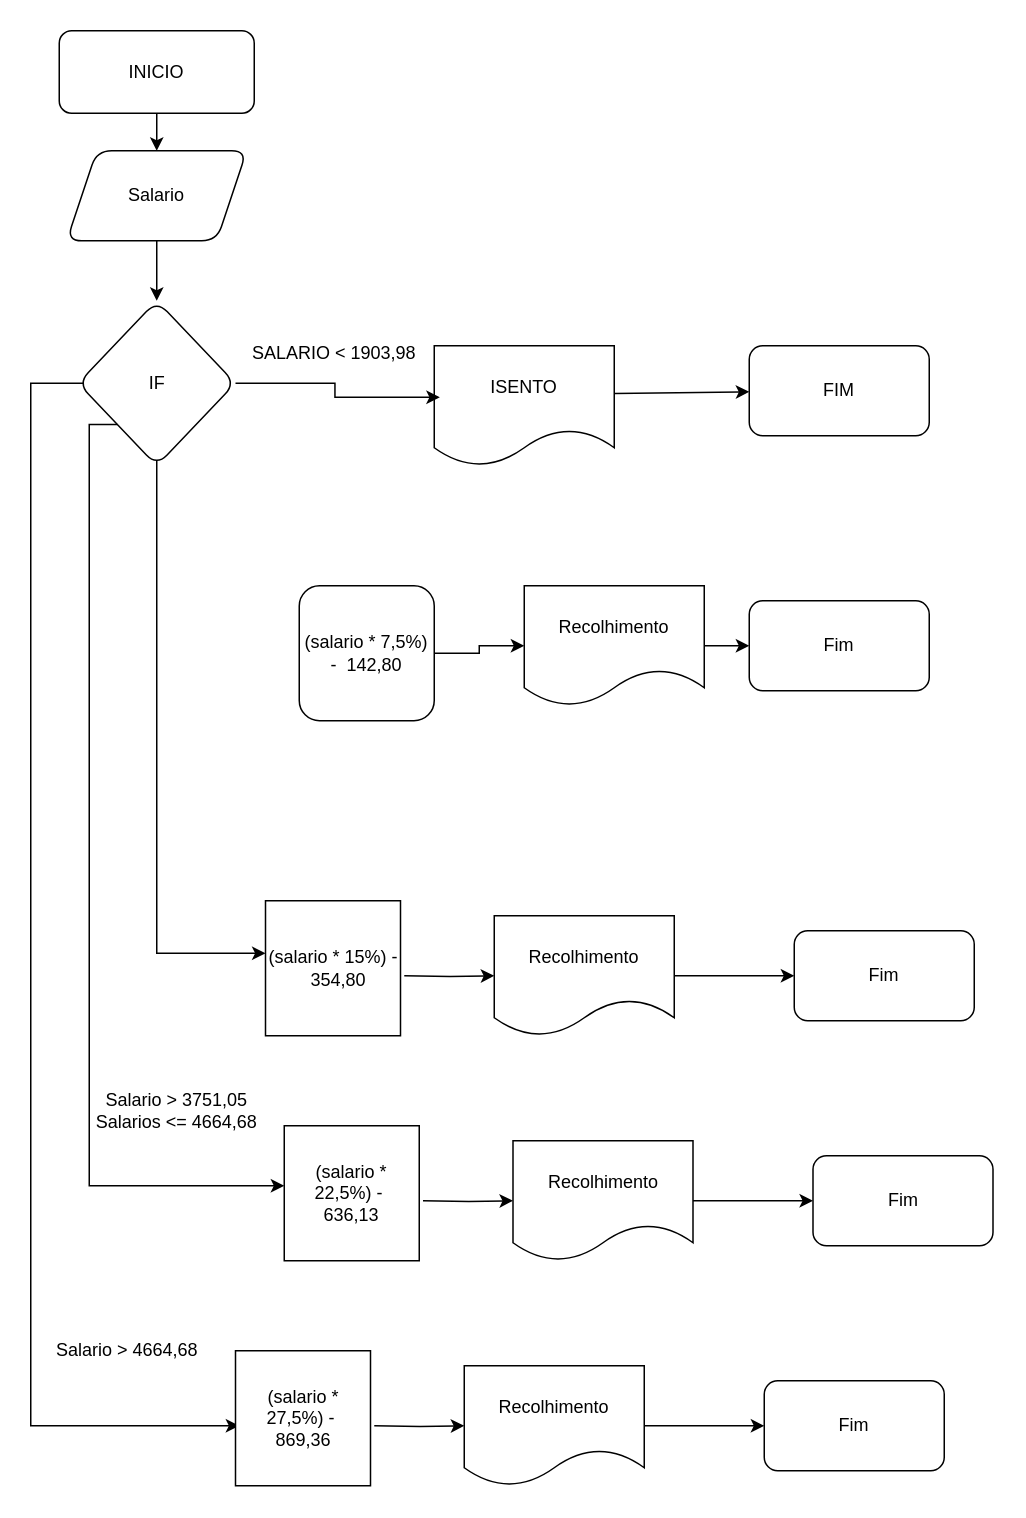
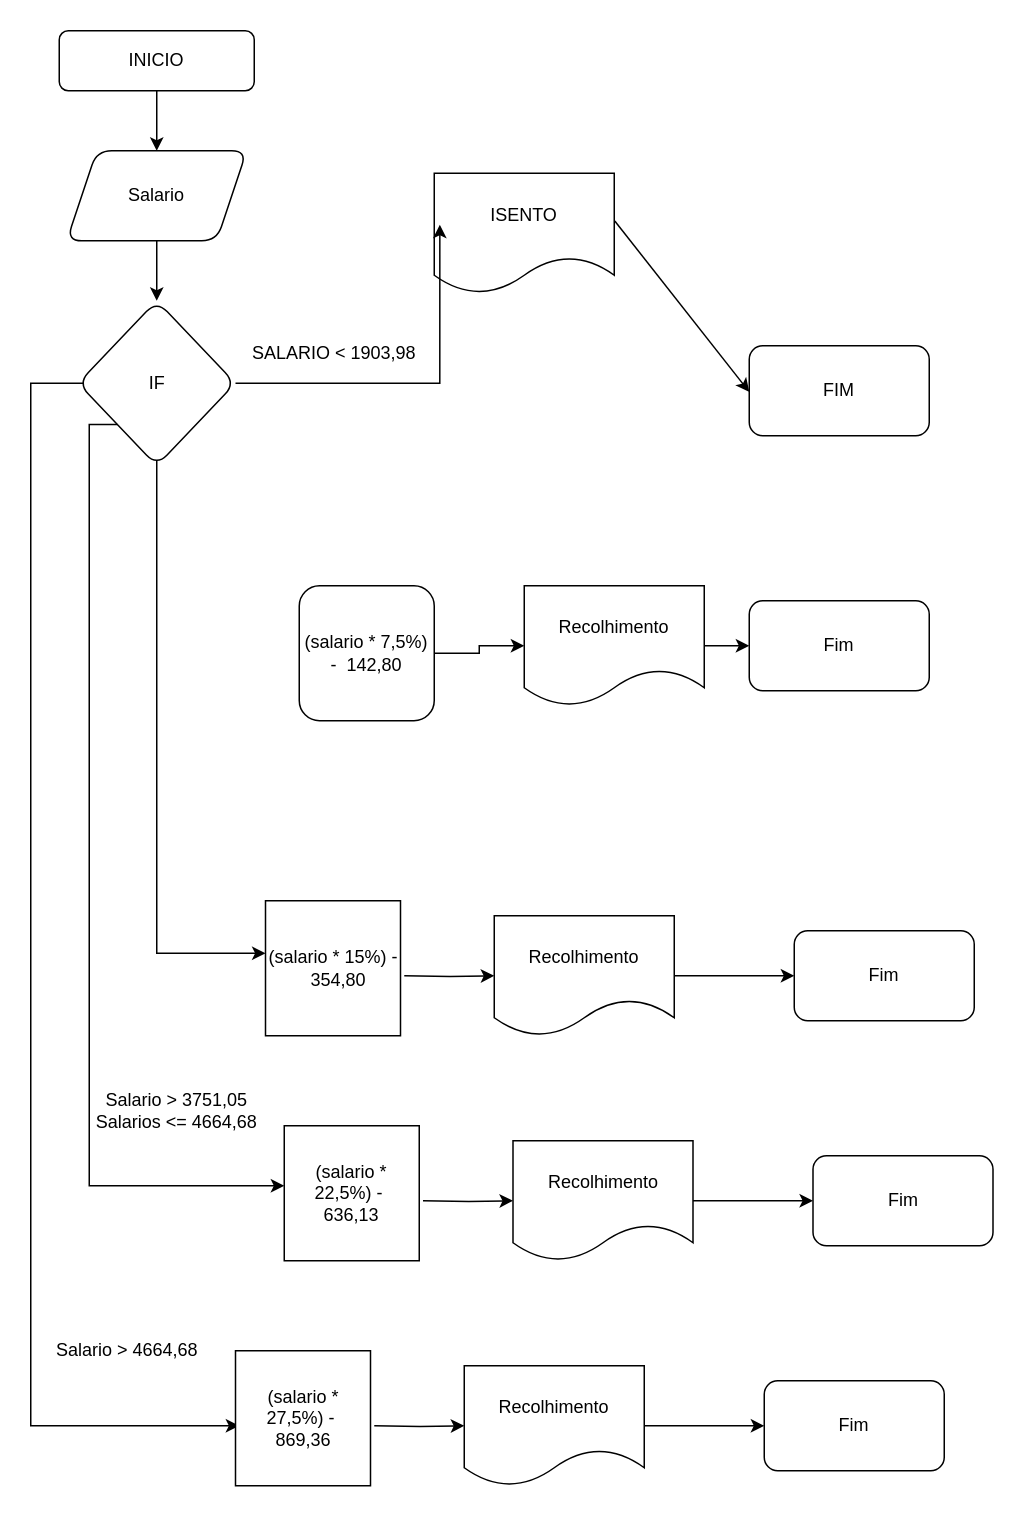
(157, 72) -> (157, 61)
(524, 406) -> (524, 233)
